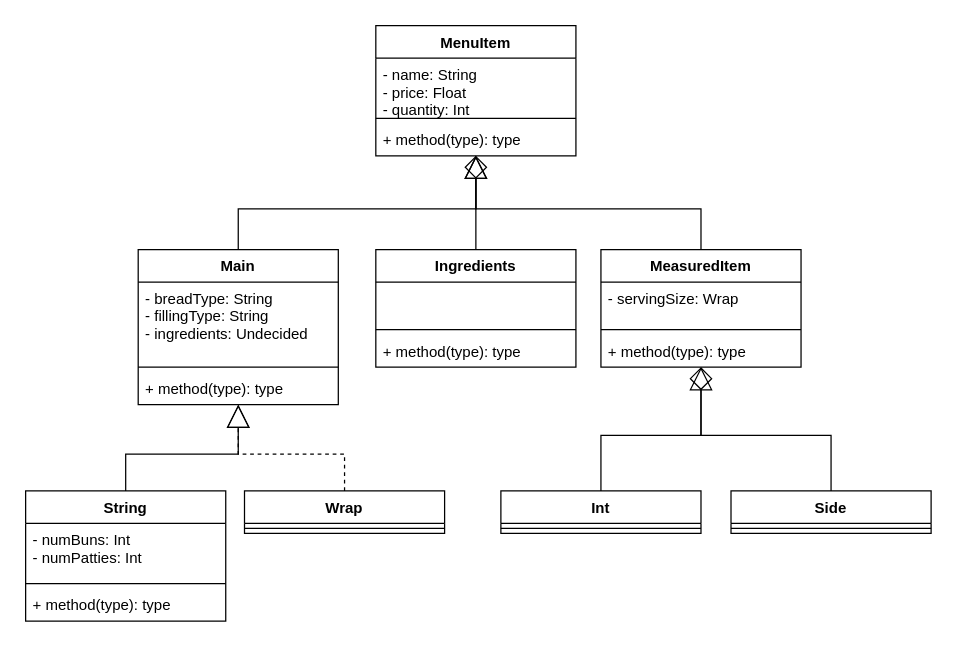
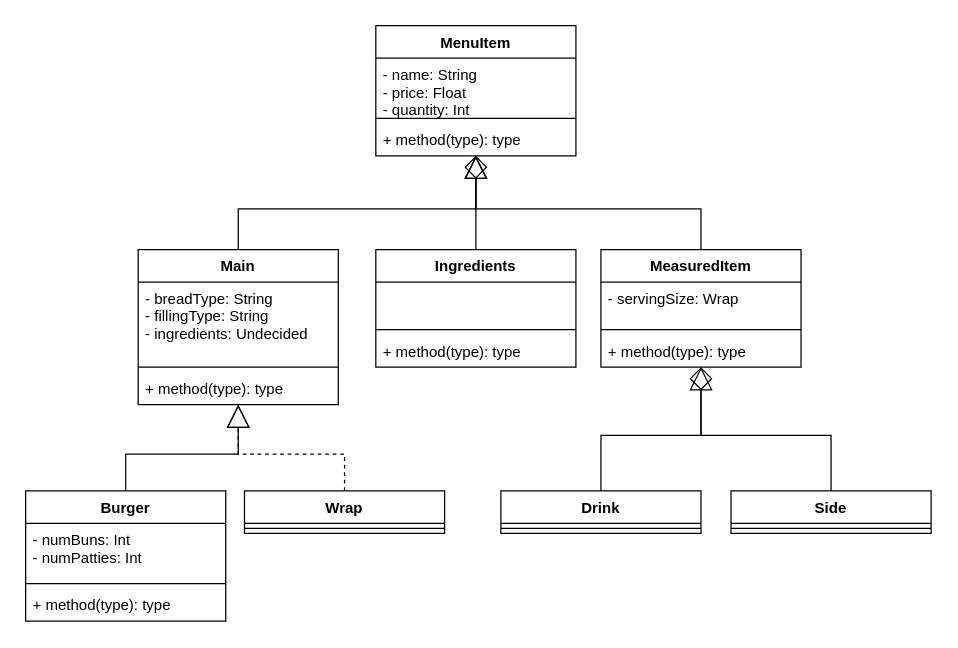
(125, 508) -> (125, 508)
(600, 508) -> (600, 508)
